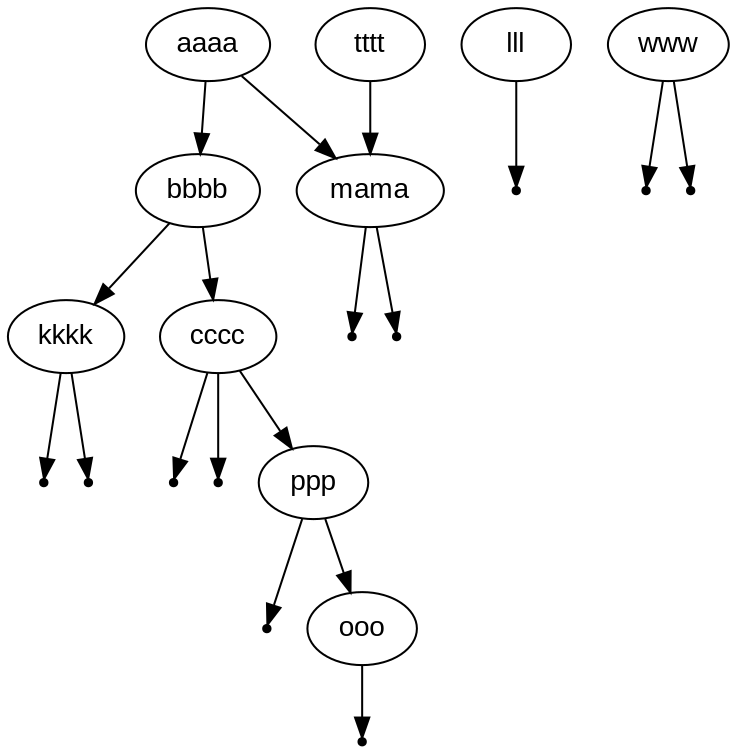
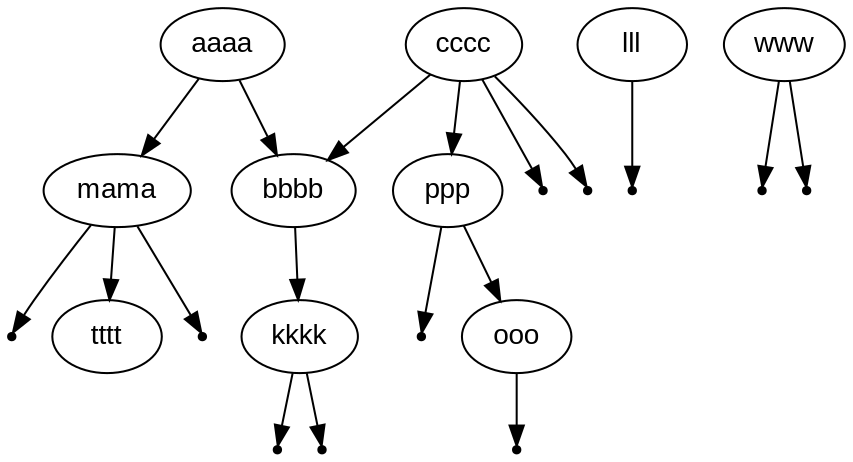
(370, 108) -> (113, 254)
(207, 253) -> (387, 111)
